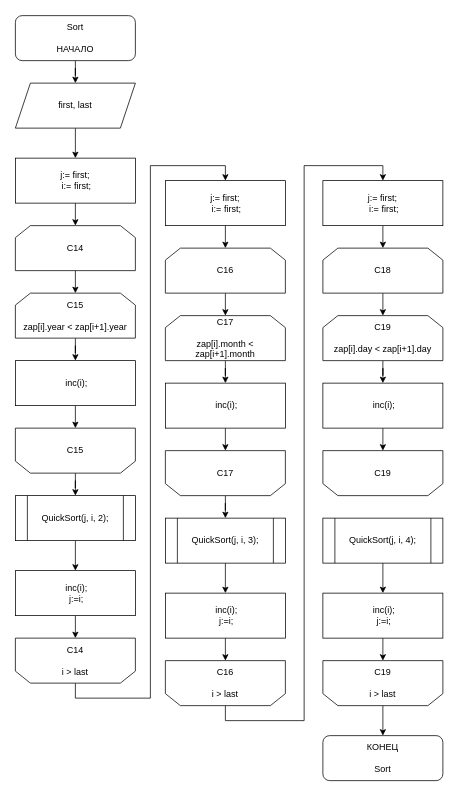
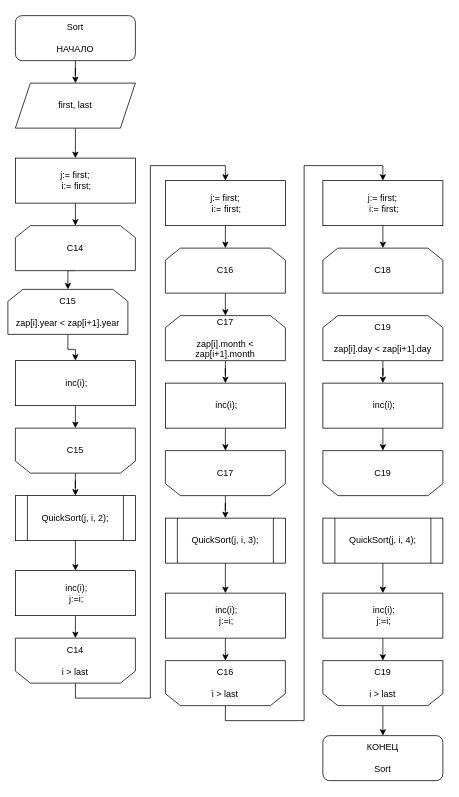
(383, 309) -> none
(75, 315) -> (68, 312)
